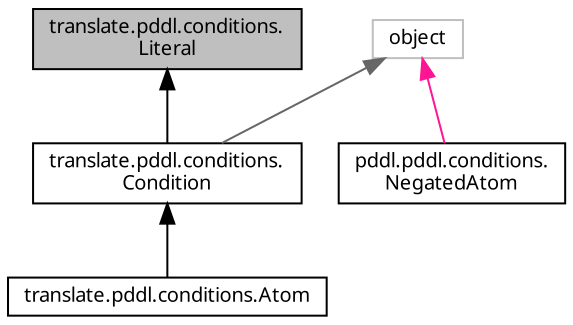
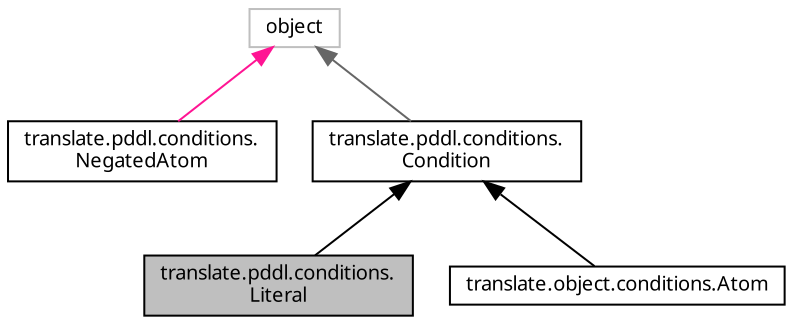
(167, 117) -> (355, 225)
(452, 173) -> (142, 151)
(167, 297) -> (617, 286)
